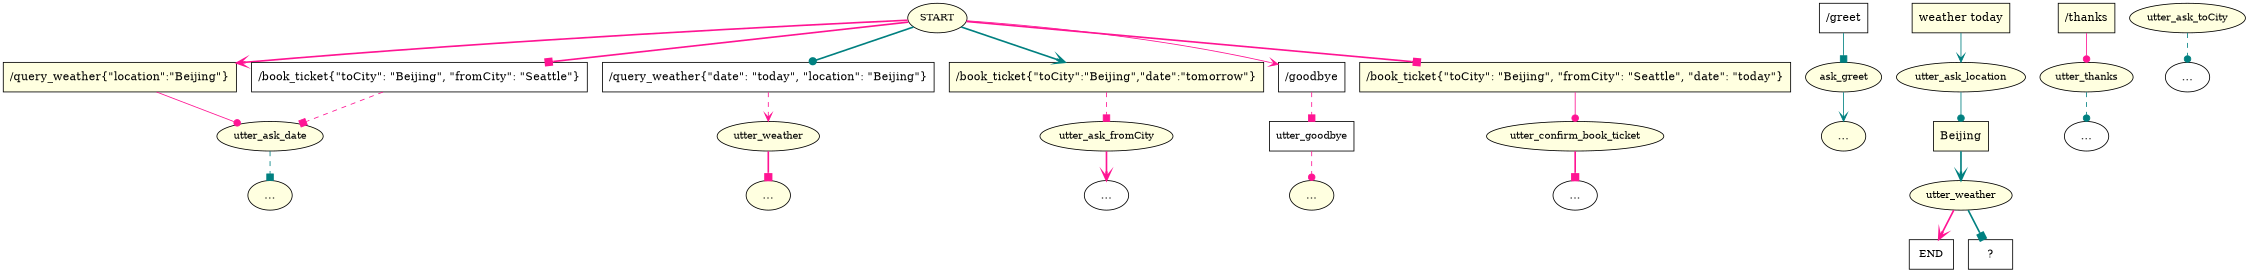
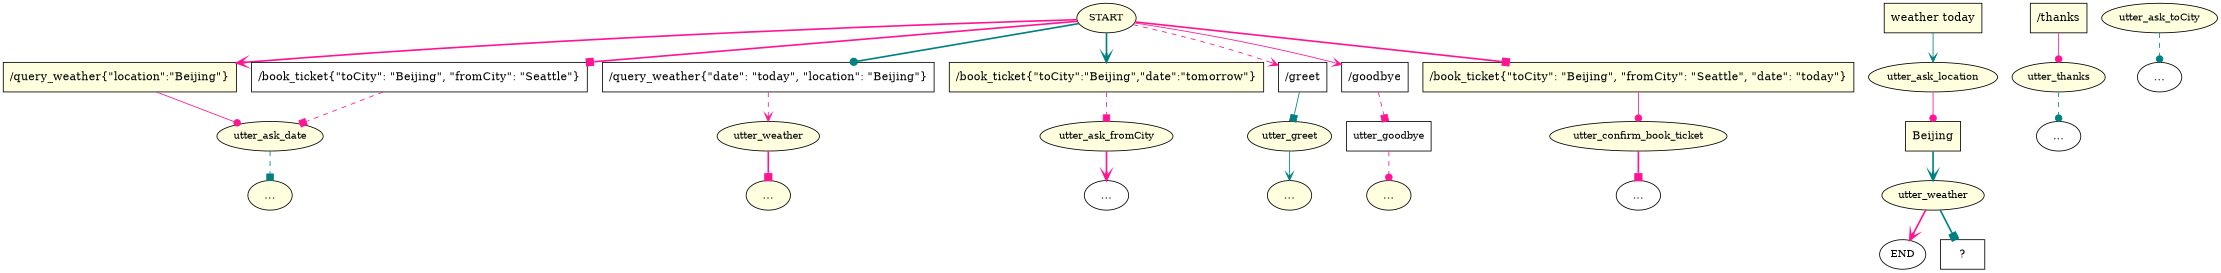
none -> (1203, 42)
(1844, 77) -> (1290, 136)
(1961, 103) -> (1933, 103)
(1931, 254) -> (1903, 254)
